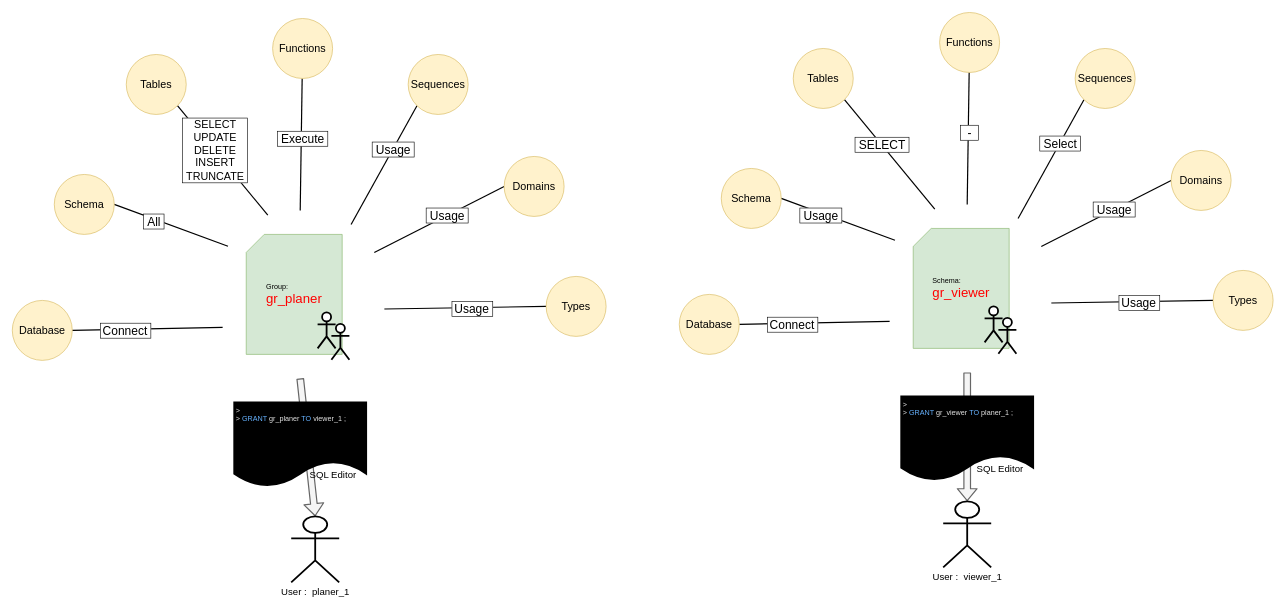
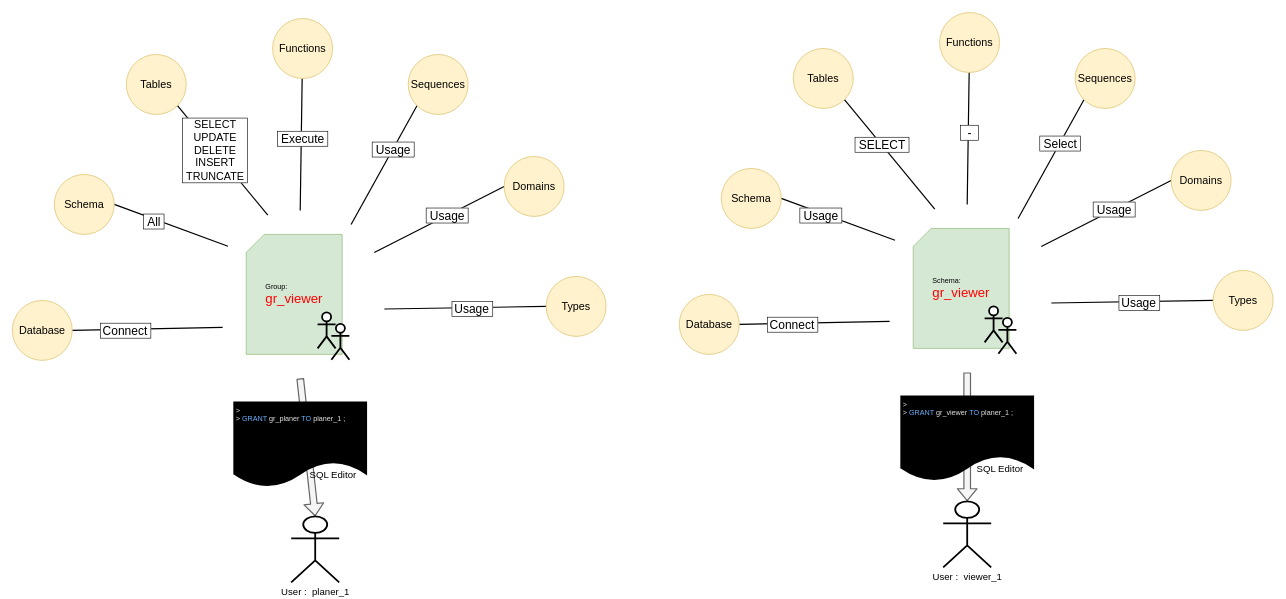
(294, 294) -> (294, 294)
(291, 415) -> (291, 415)
